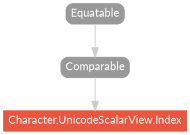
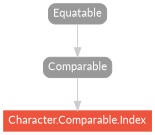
(95, 121) -> (78, 121)
